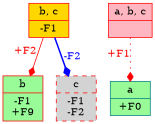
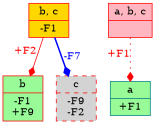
(73, 57) -> (73, 57)
(76, 101) -> (76, 101)
(130, 107) -> (130, 107)
